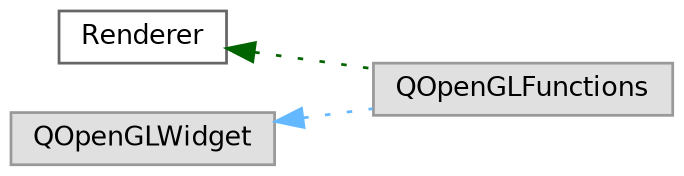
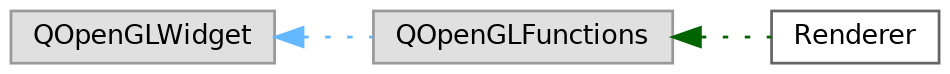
(314, 60) -> (736, 37)
